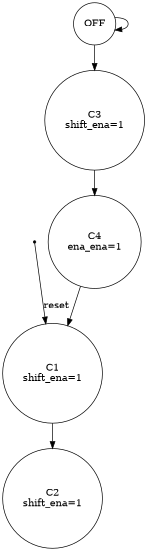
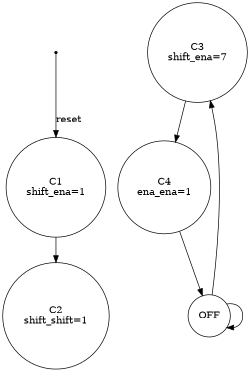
(95, 120) -> (197, 53)
(75, 303) -> (190, 260)
(53, 498) -> (56, 316)
